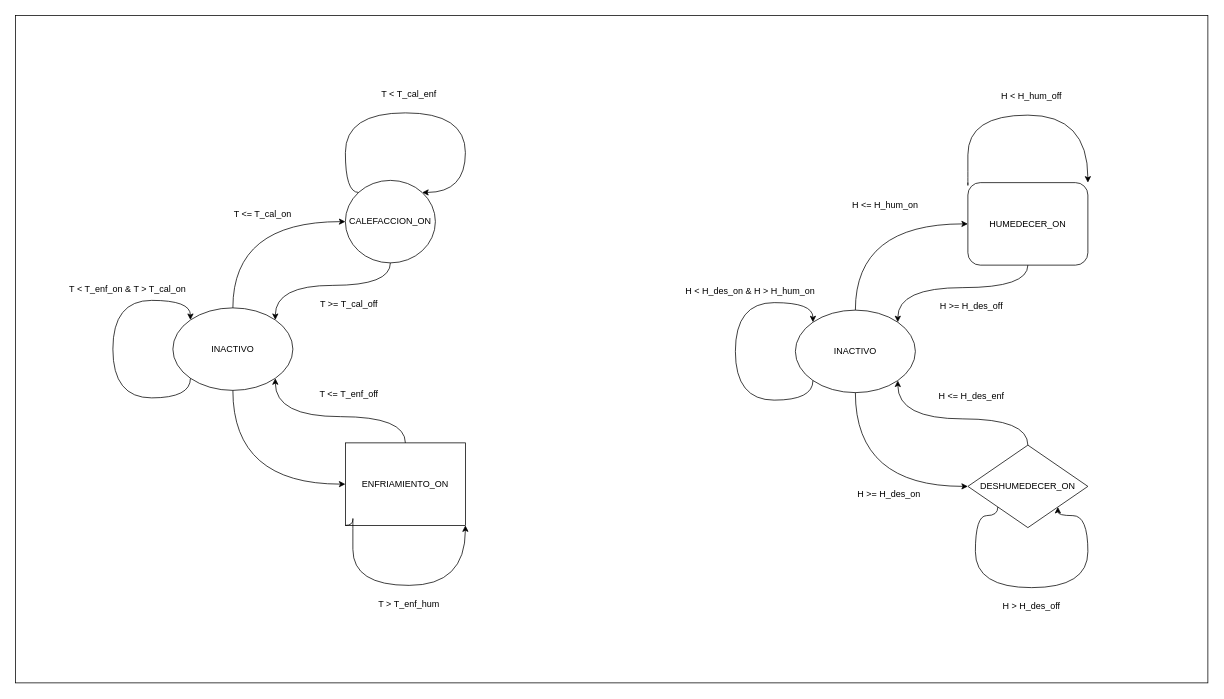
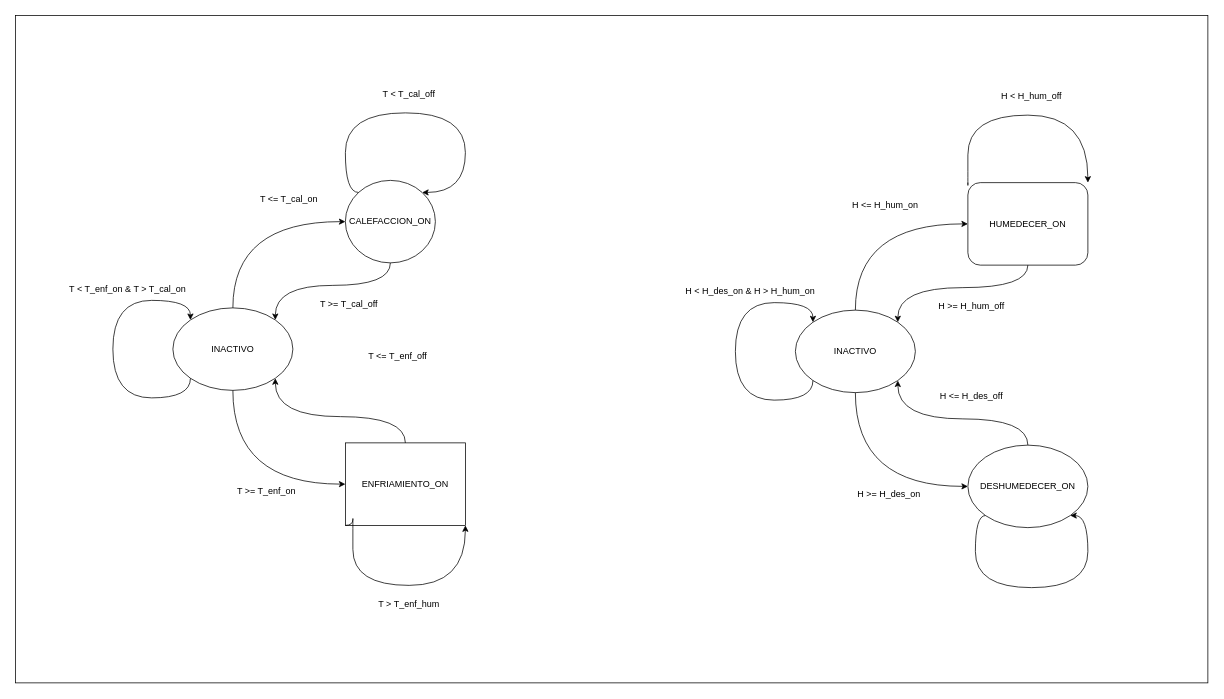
(409, 94) -> (409, 94)
(263, 214) -> (289, 199)
(972, 306) -> (972, 306)
(349, 394) -> (398, 357)
(972, 396) -> (972, 396)
(1028, 486) -> (1028, 486)
none -> (267, 492)
(1032, 606) -> none
